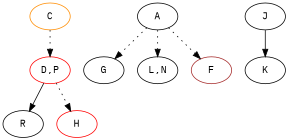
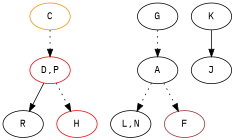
(265, 40) -> (211, 40)
(134, 41) -> (158, 40)
